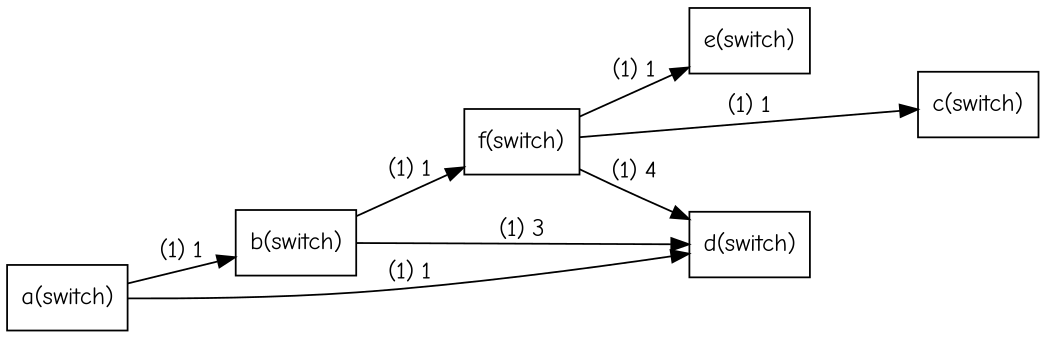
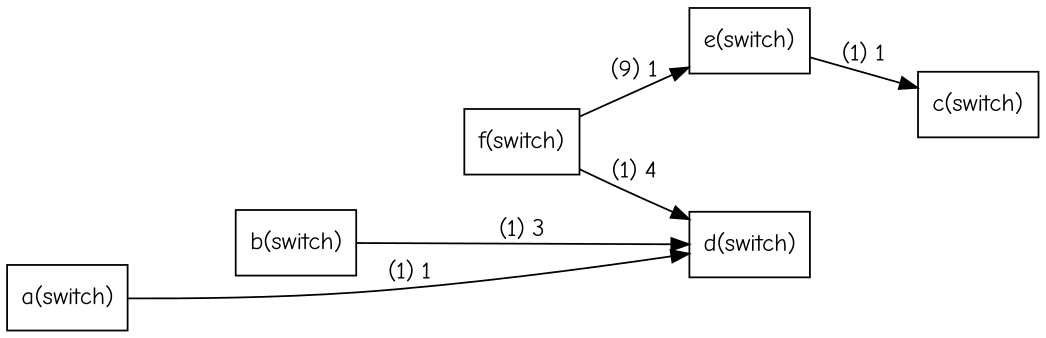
(634, 70) -> (634, 70)
(740, 124) -> (855, 70)
(402, 195) -> none
(173, 272) -> none
